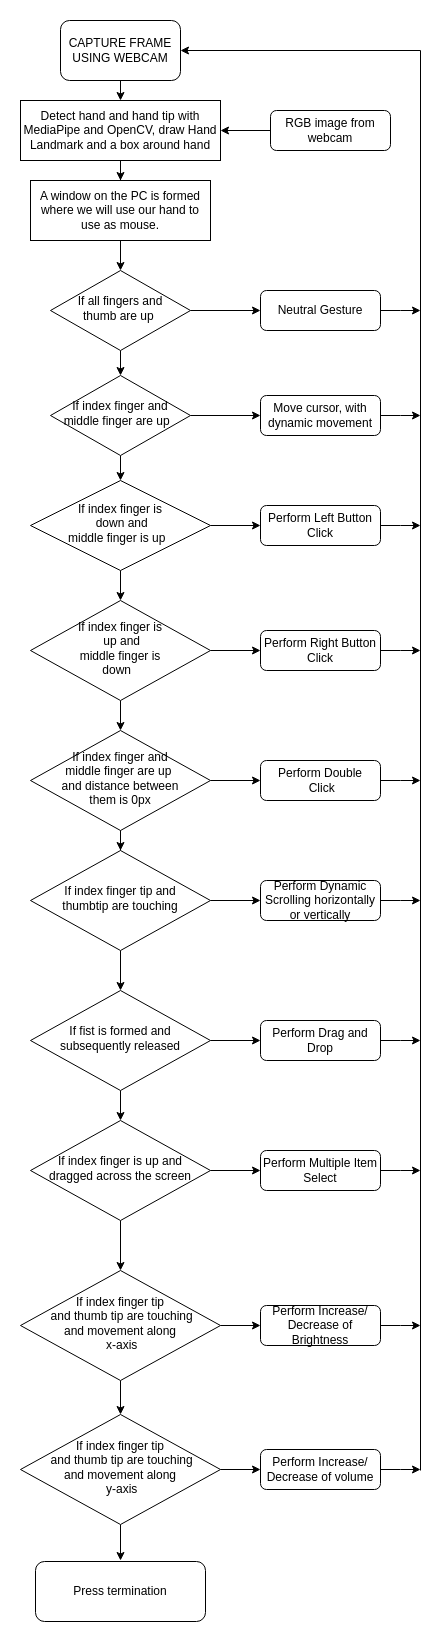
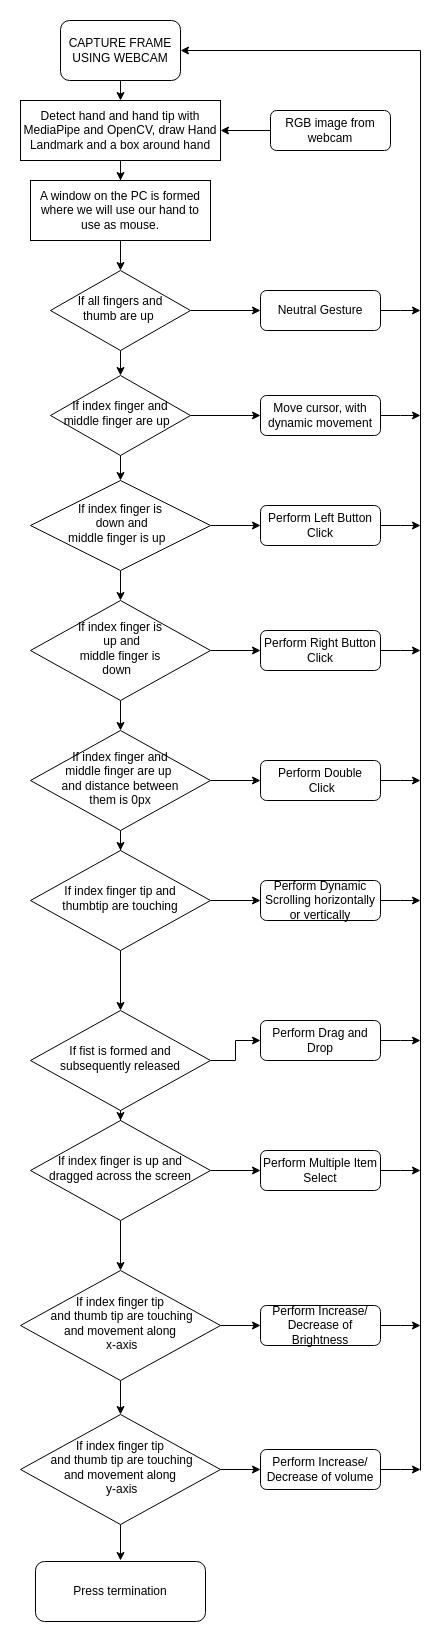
(121, 1041) -> (121, 1061)
